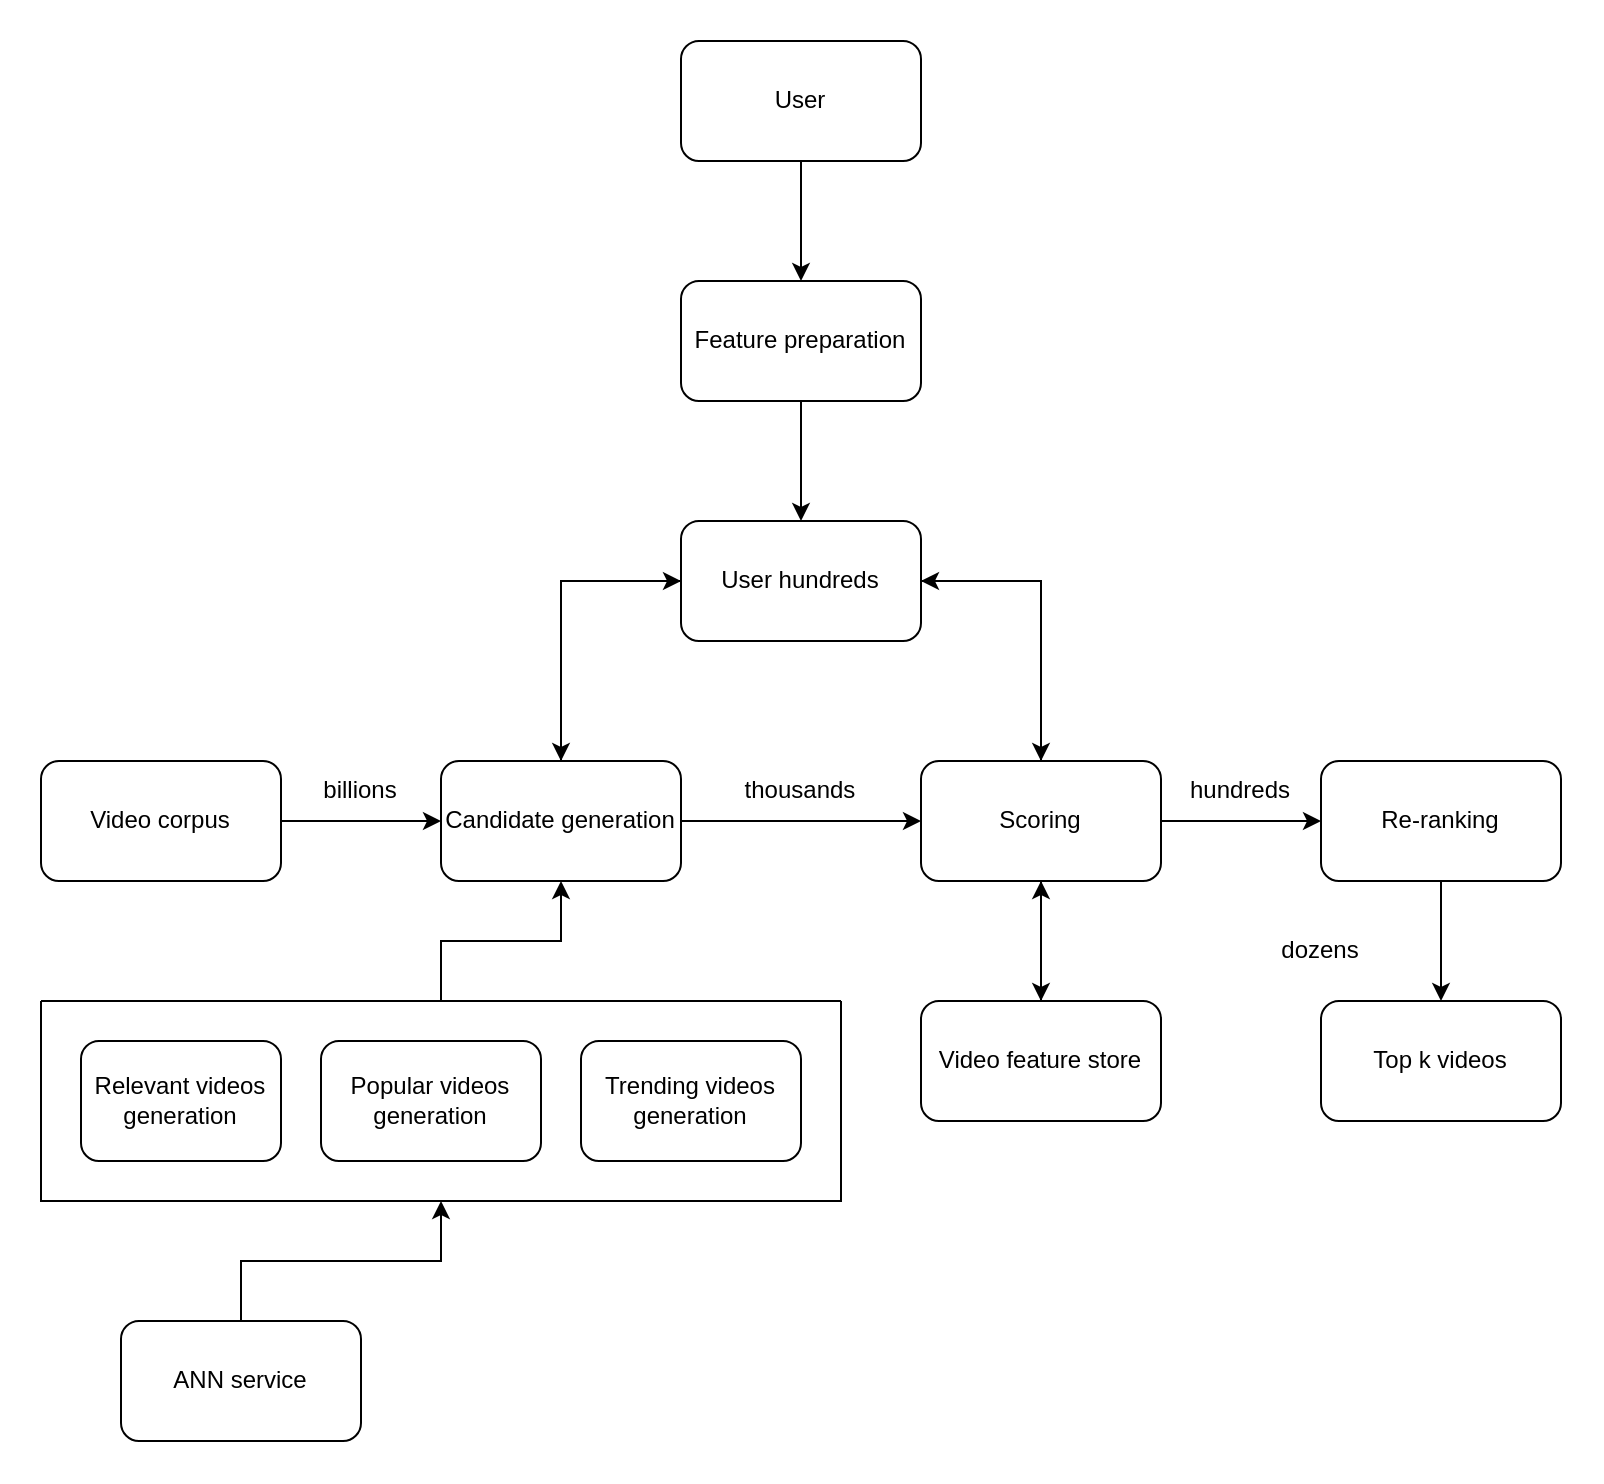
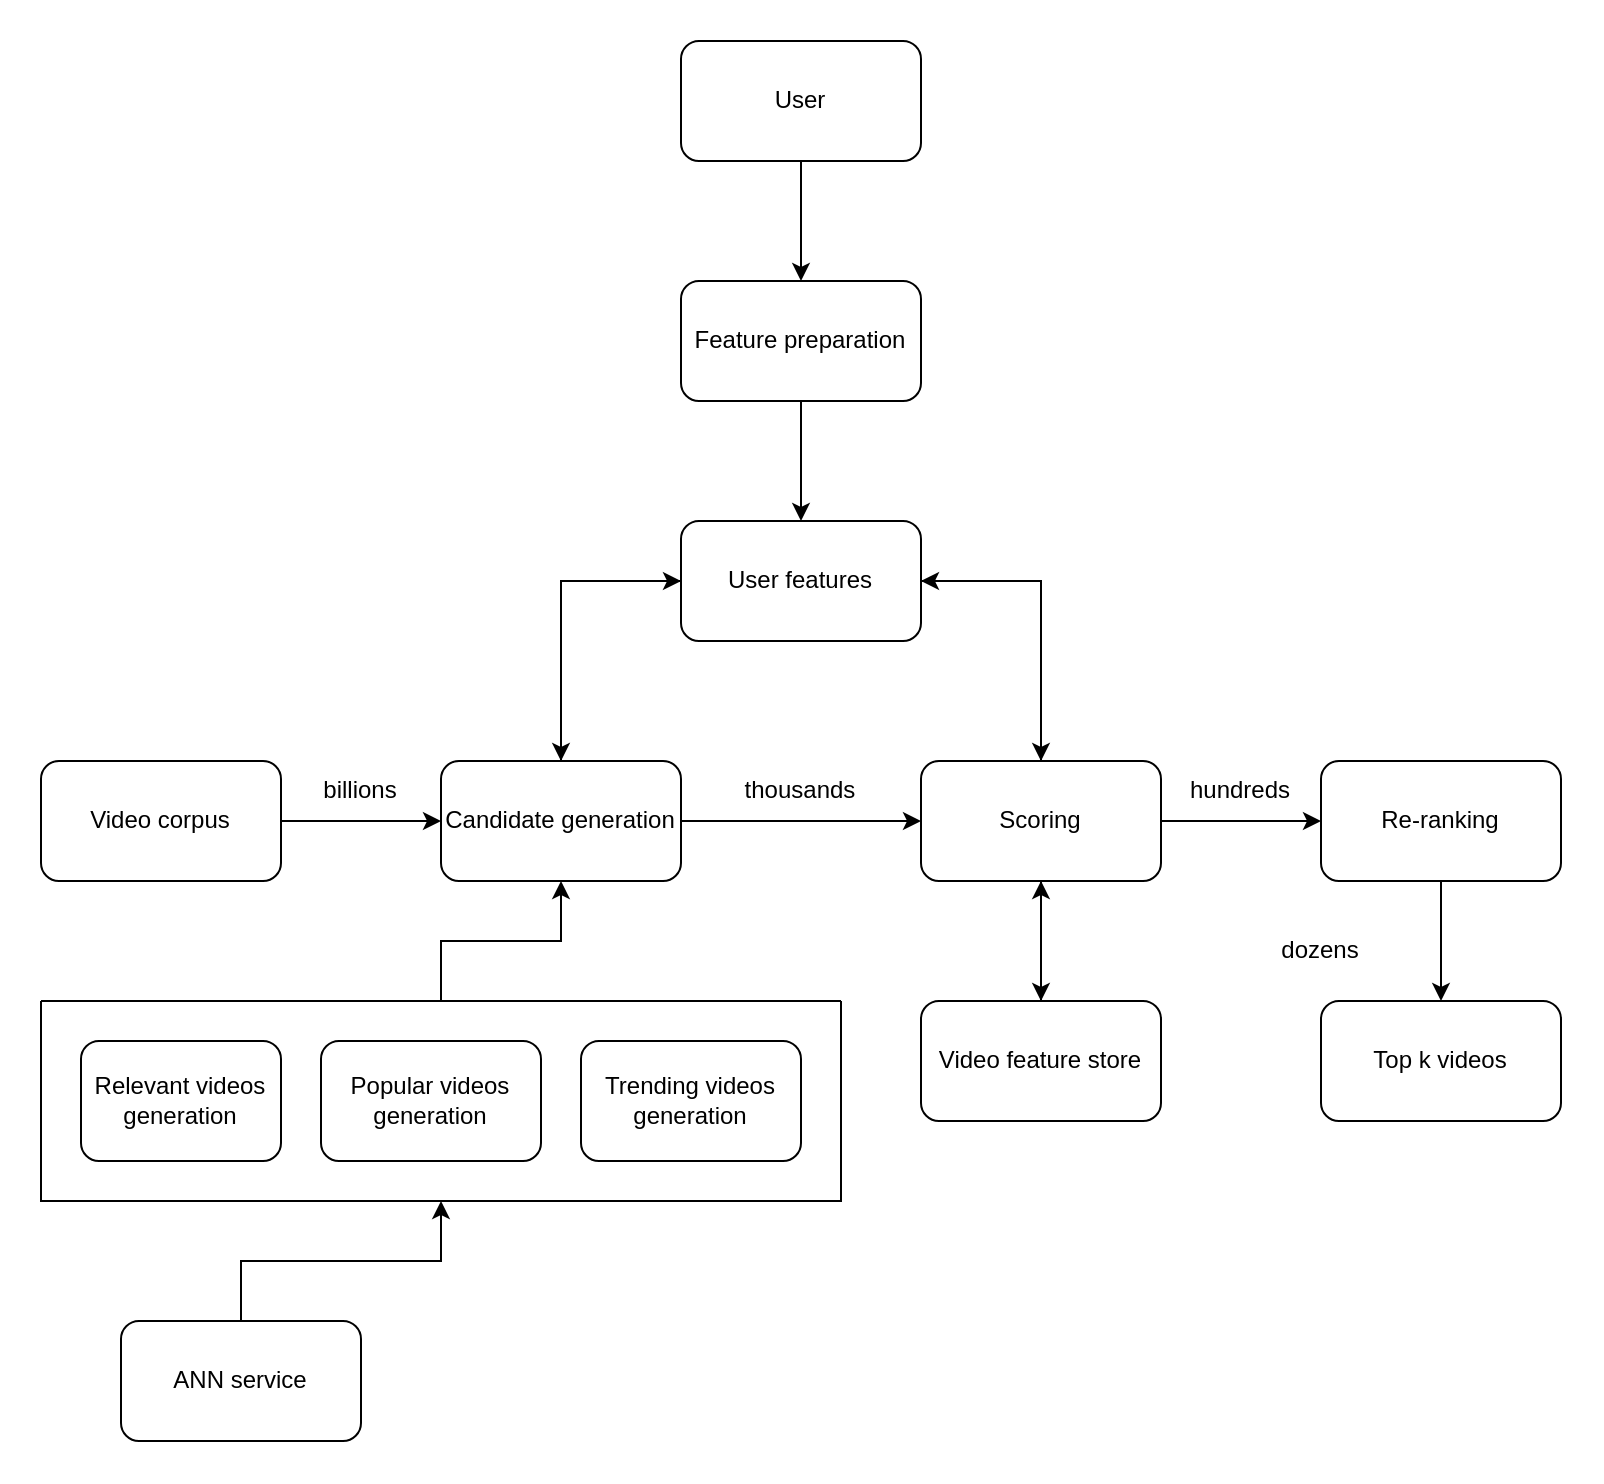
(801, 581) -> (801, 581)
